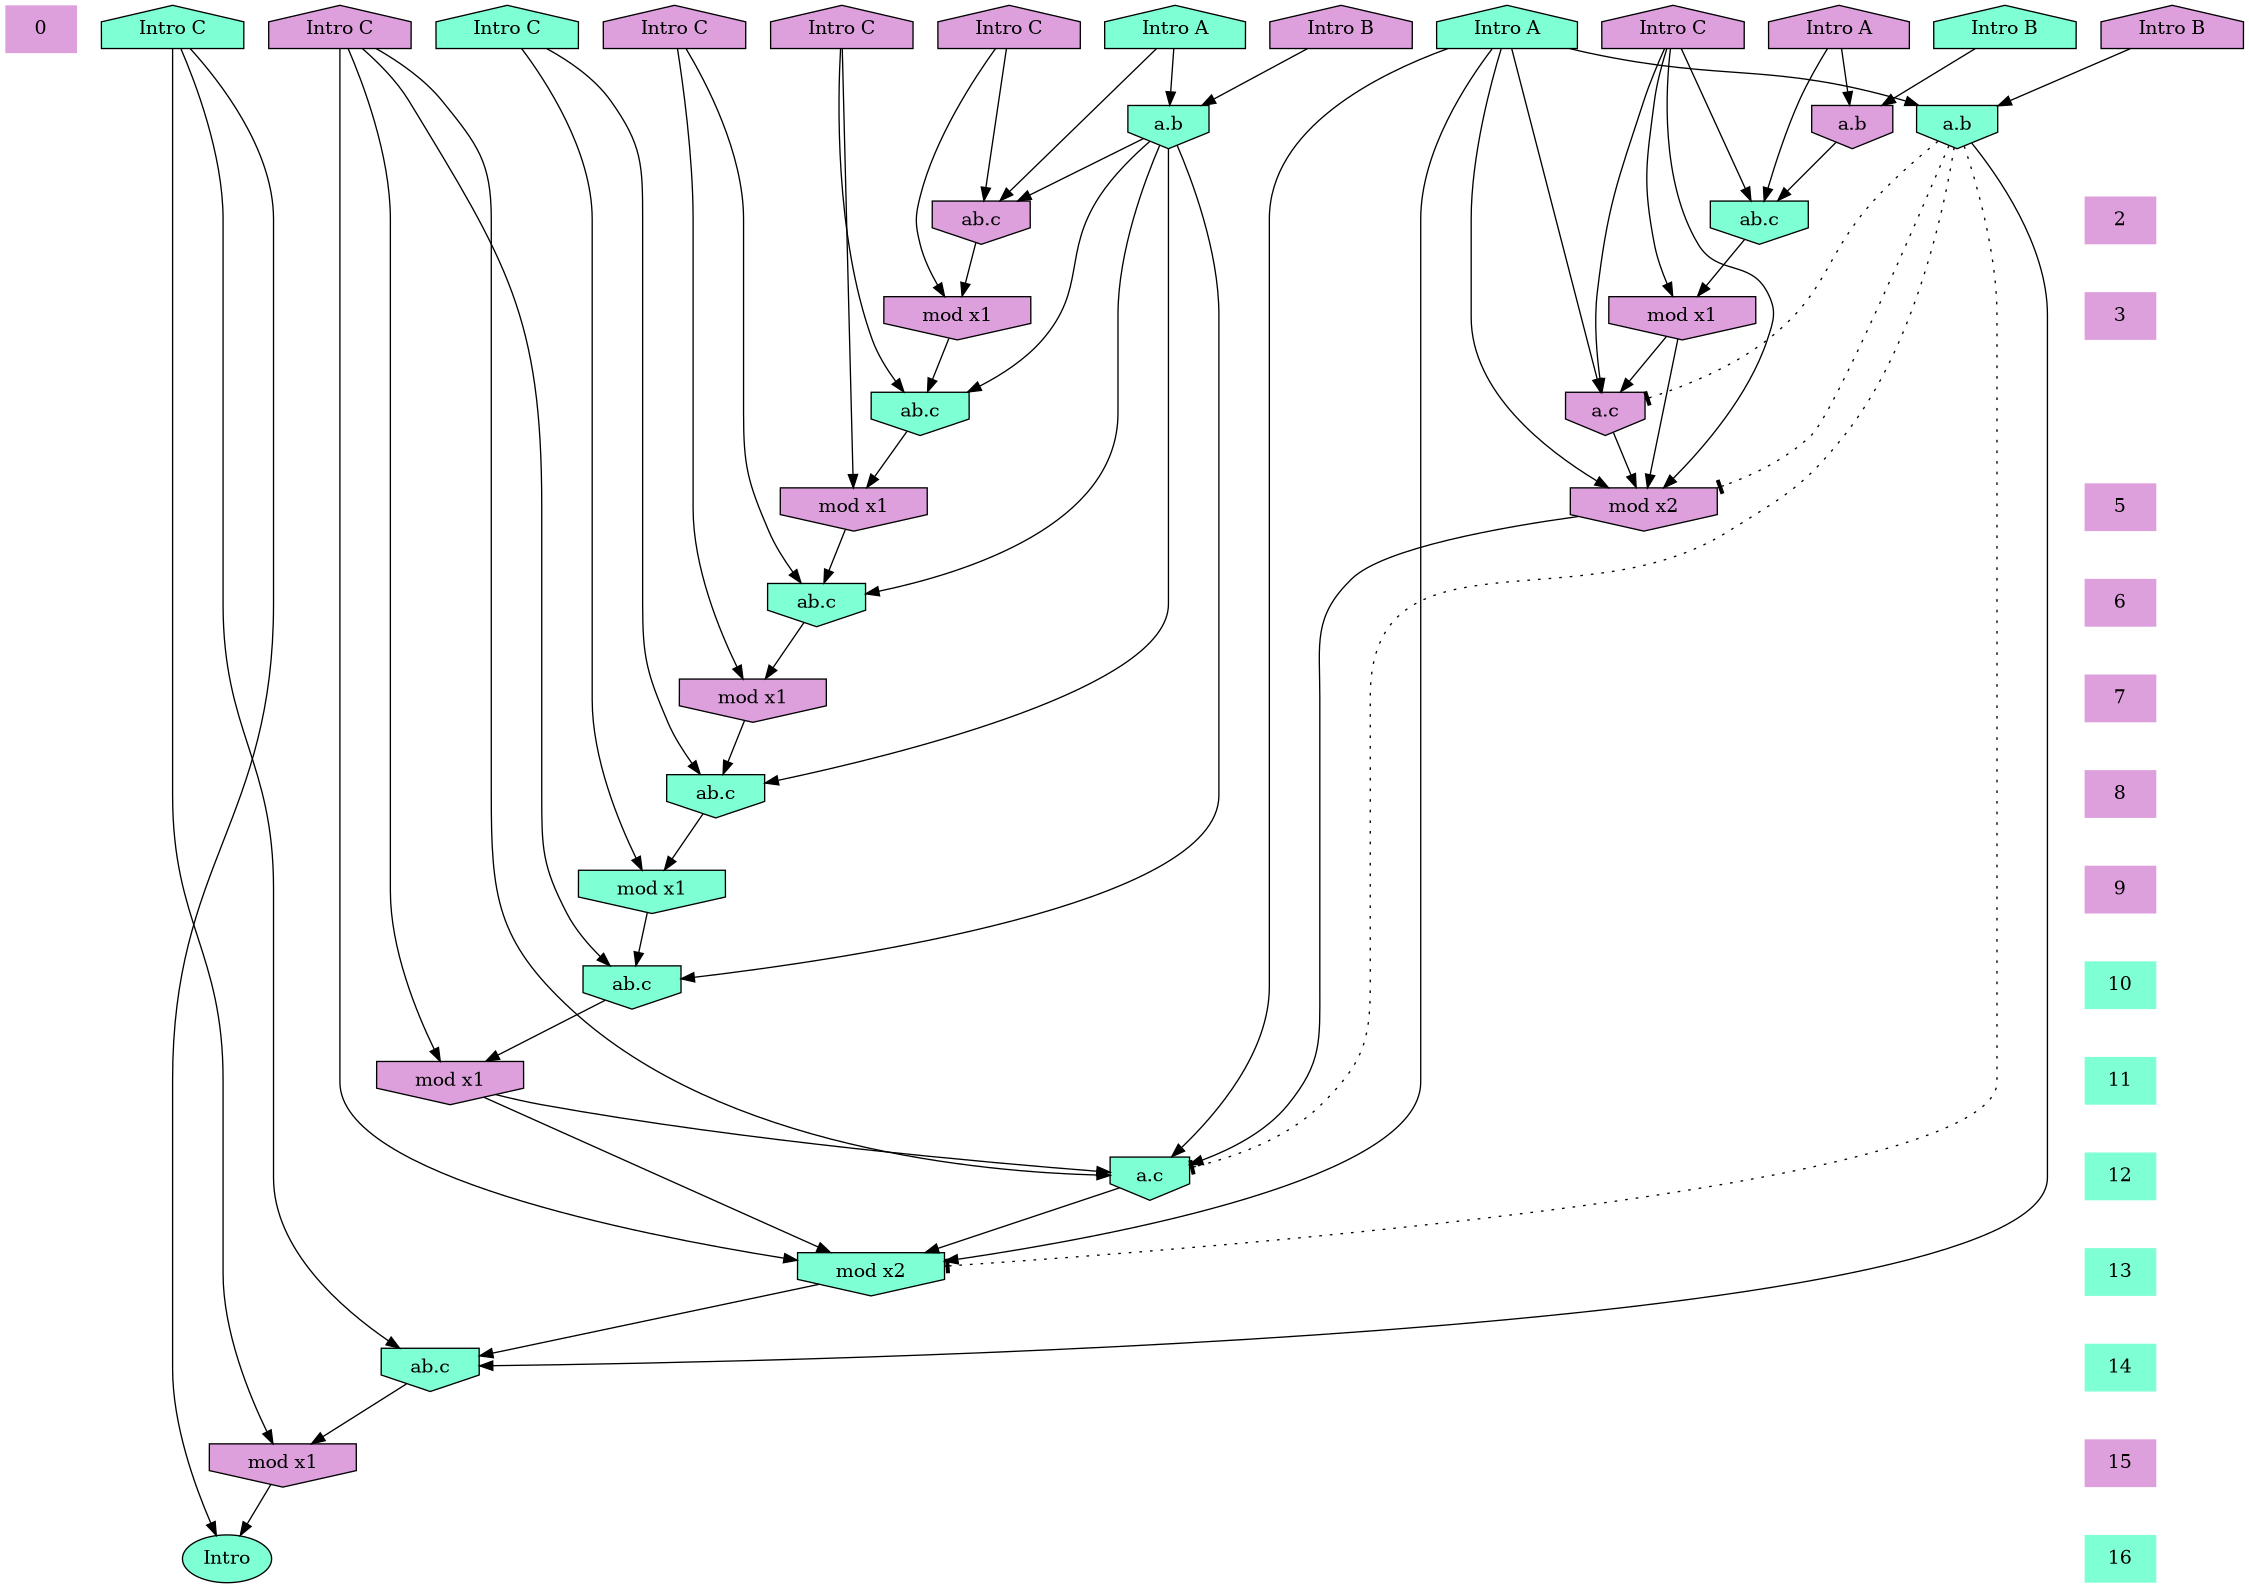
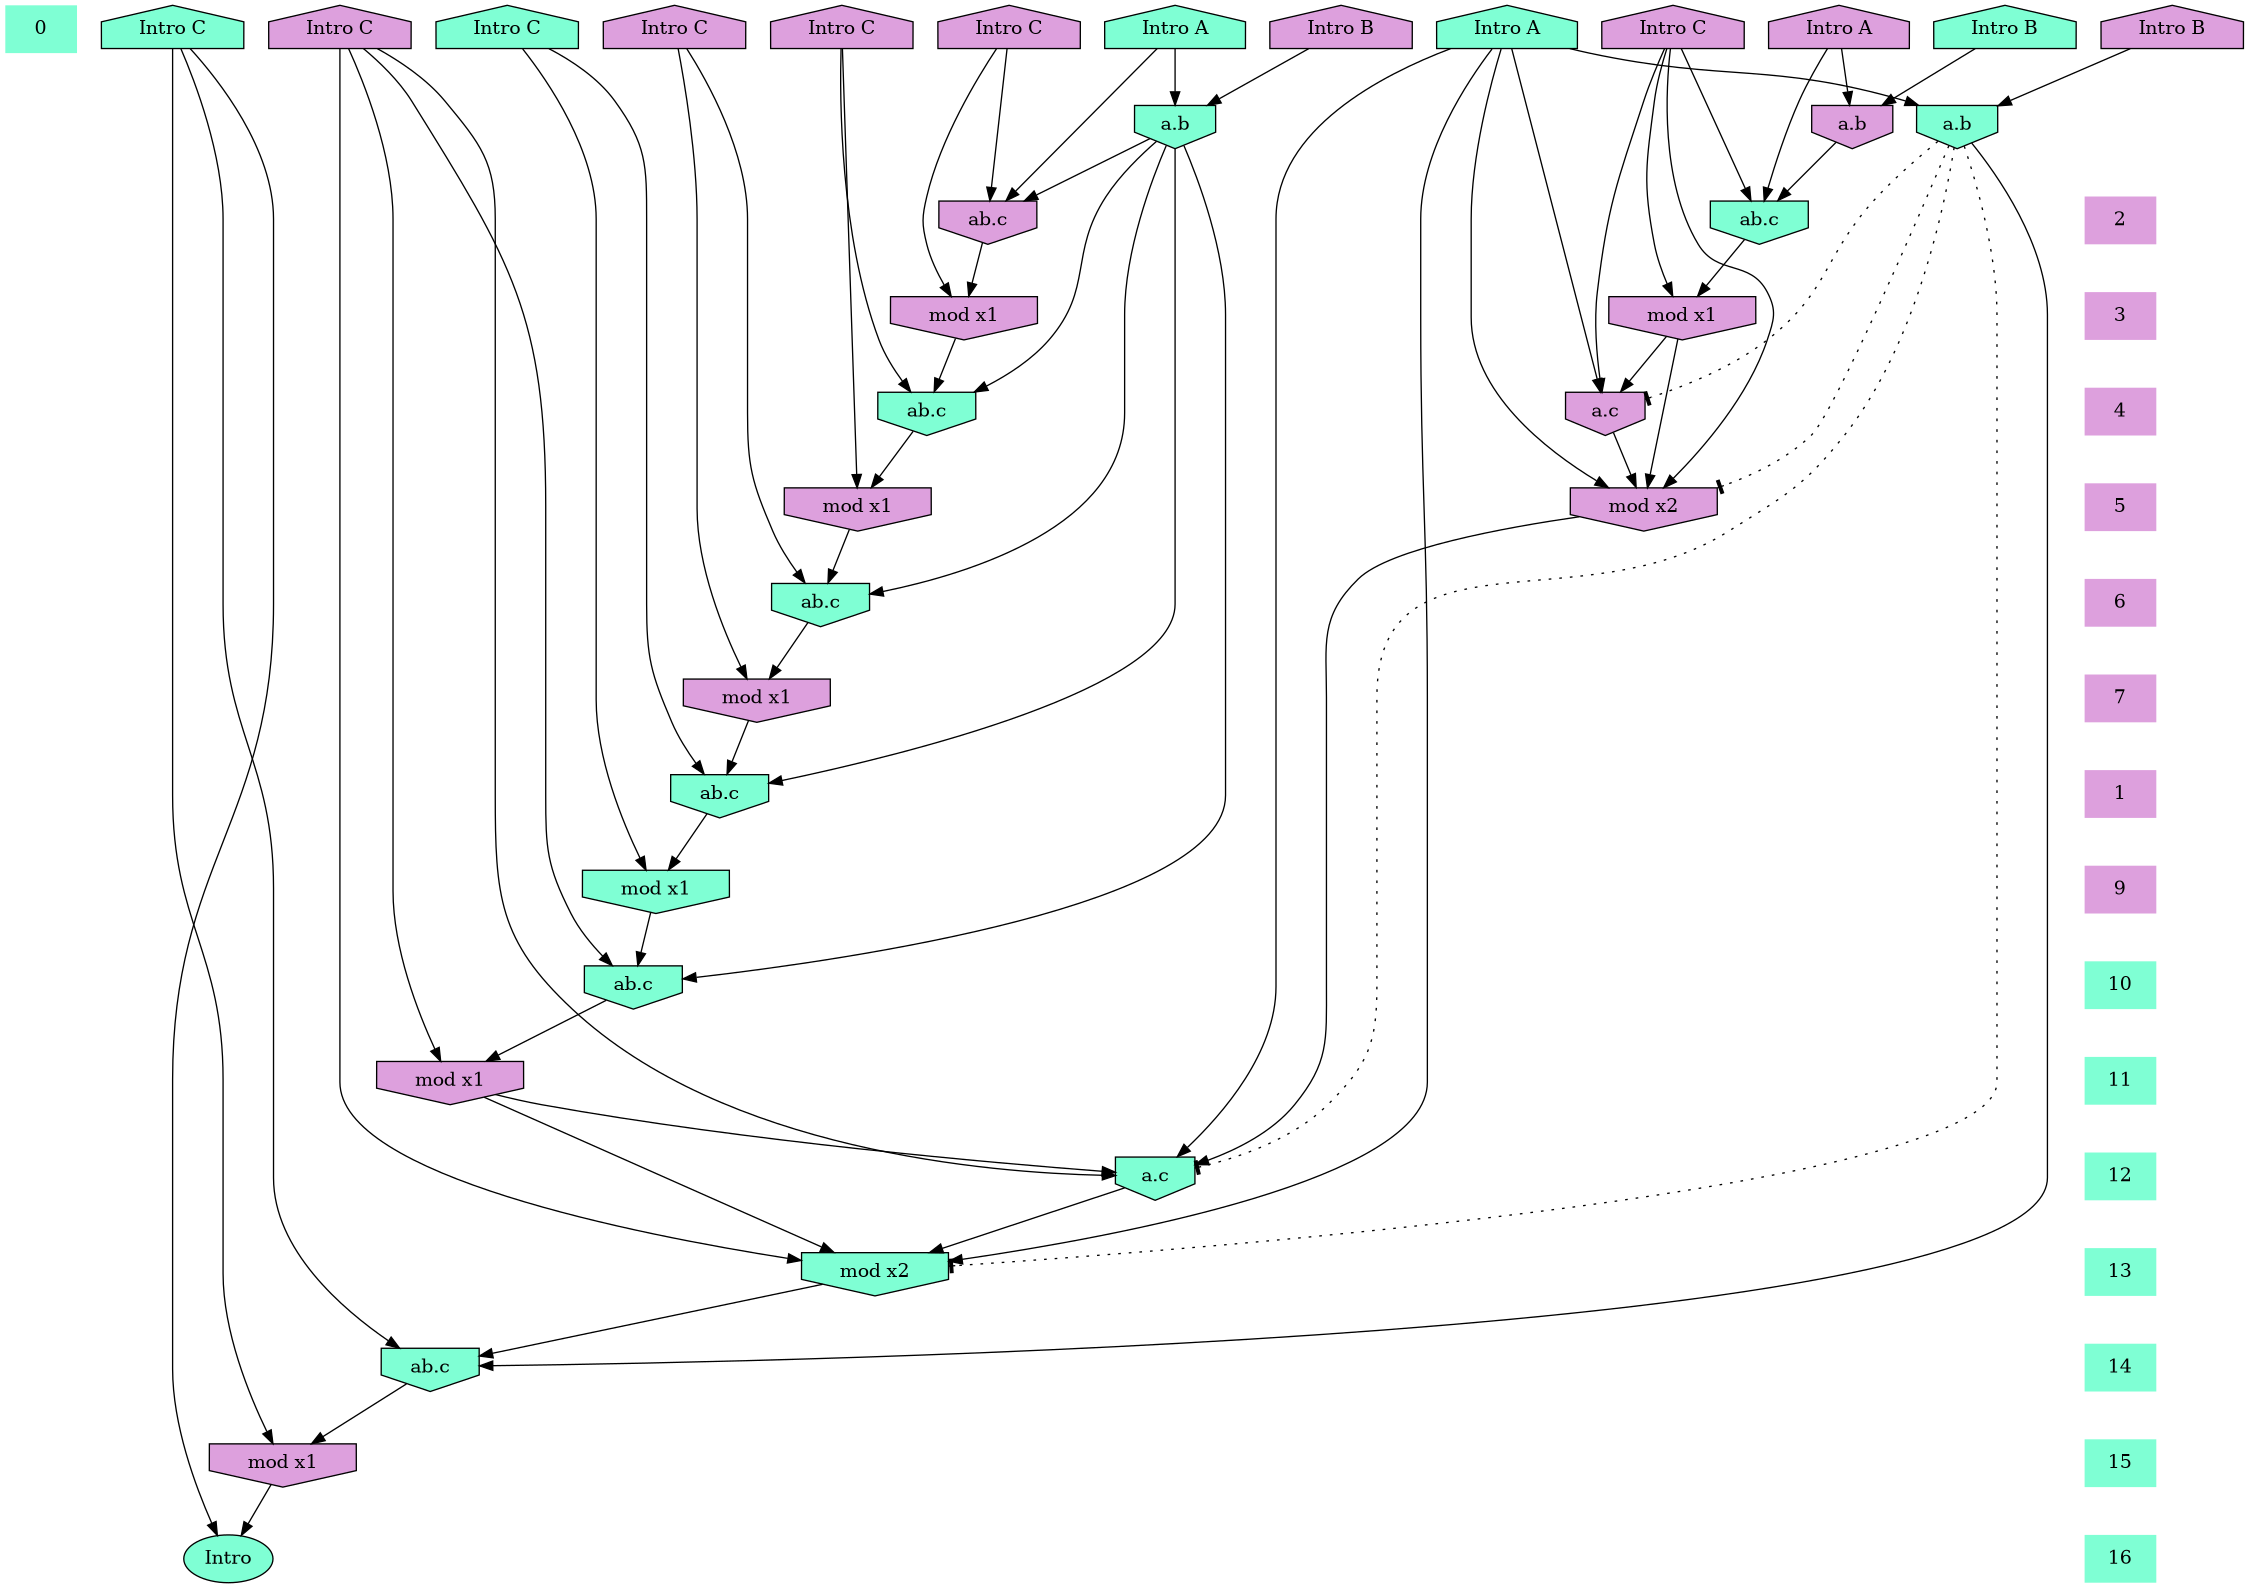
(41, 29) -> (41, 29)
none -> (2120, 412)
(2120, 794) -> (2120, 794)
(2120, 1463) -> (2120, 1463)
